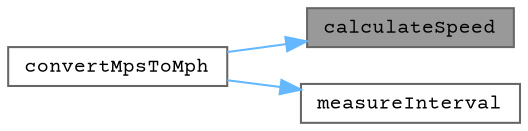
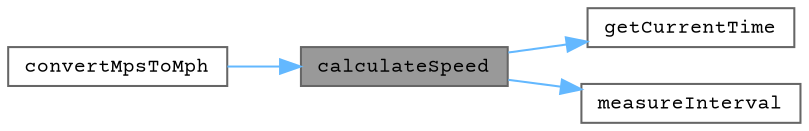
none -> (691, 28)
(254, 84) -> (535, 83)
